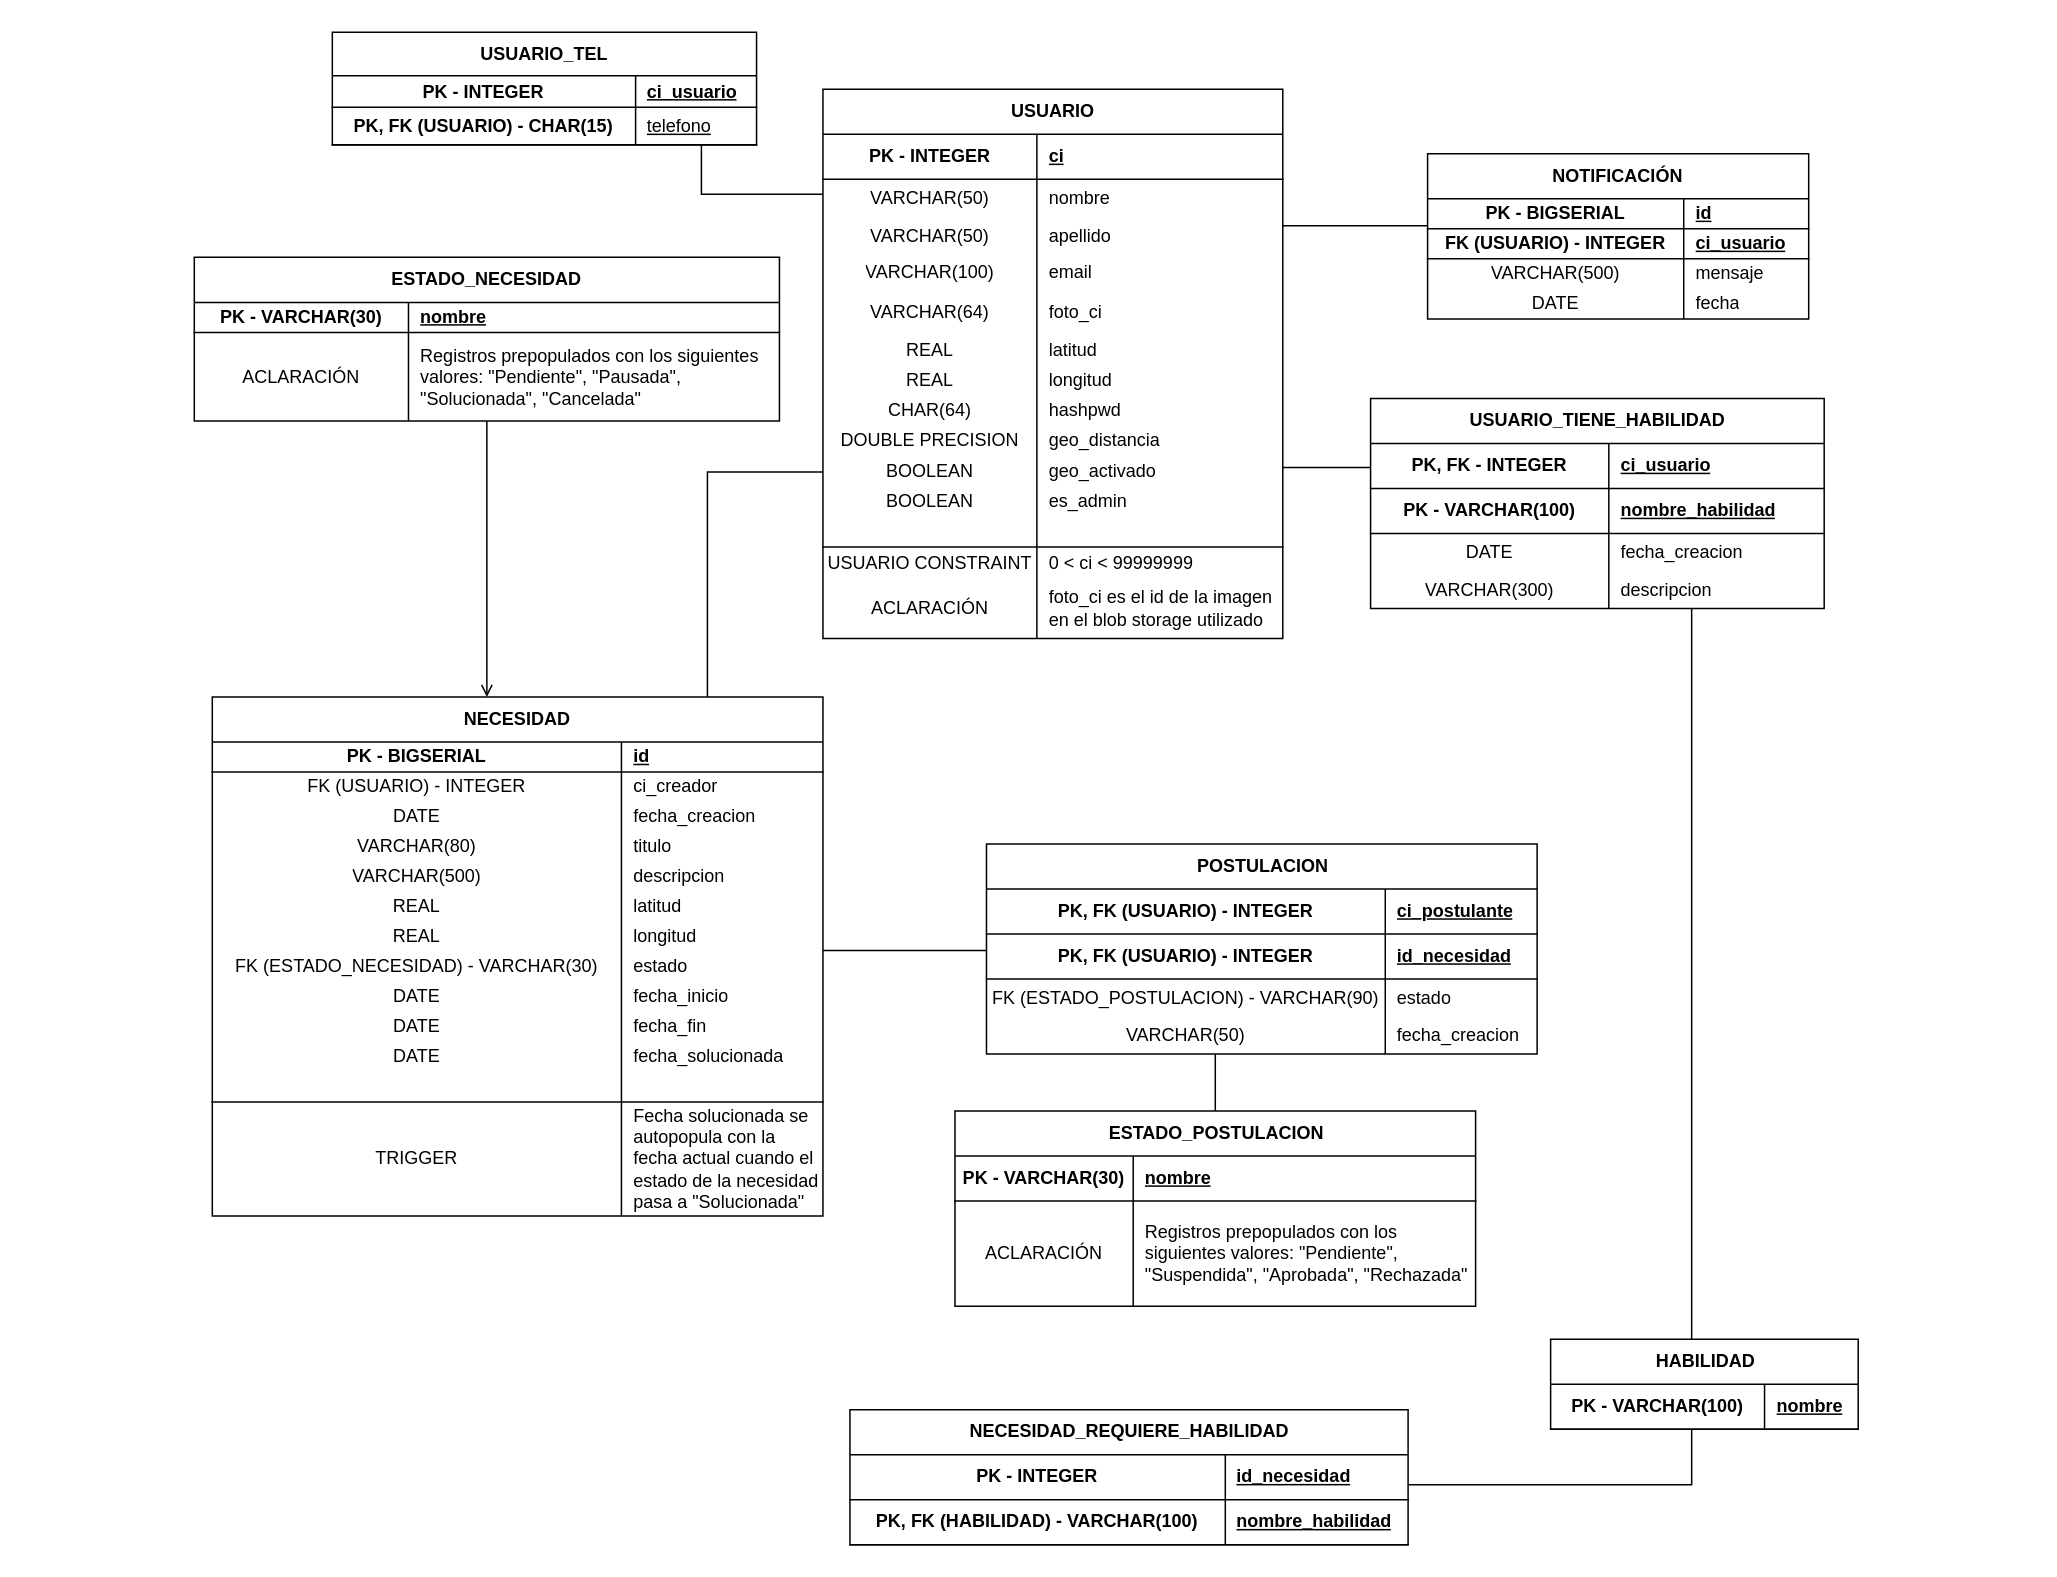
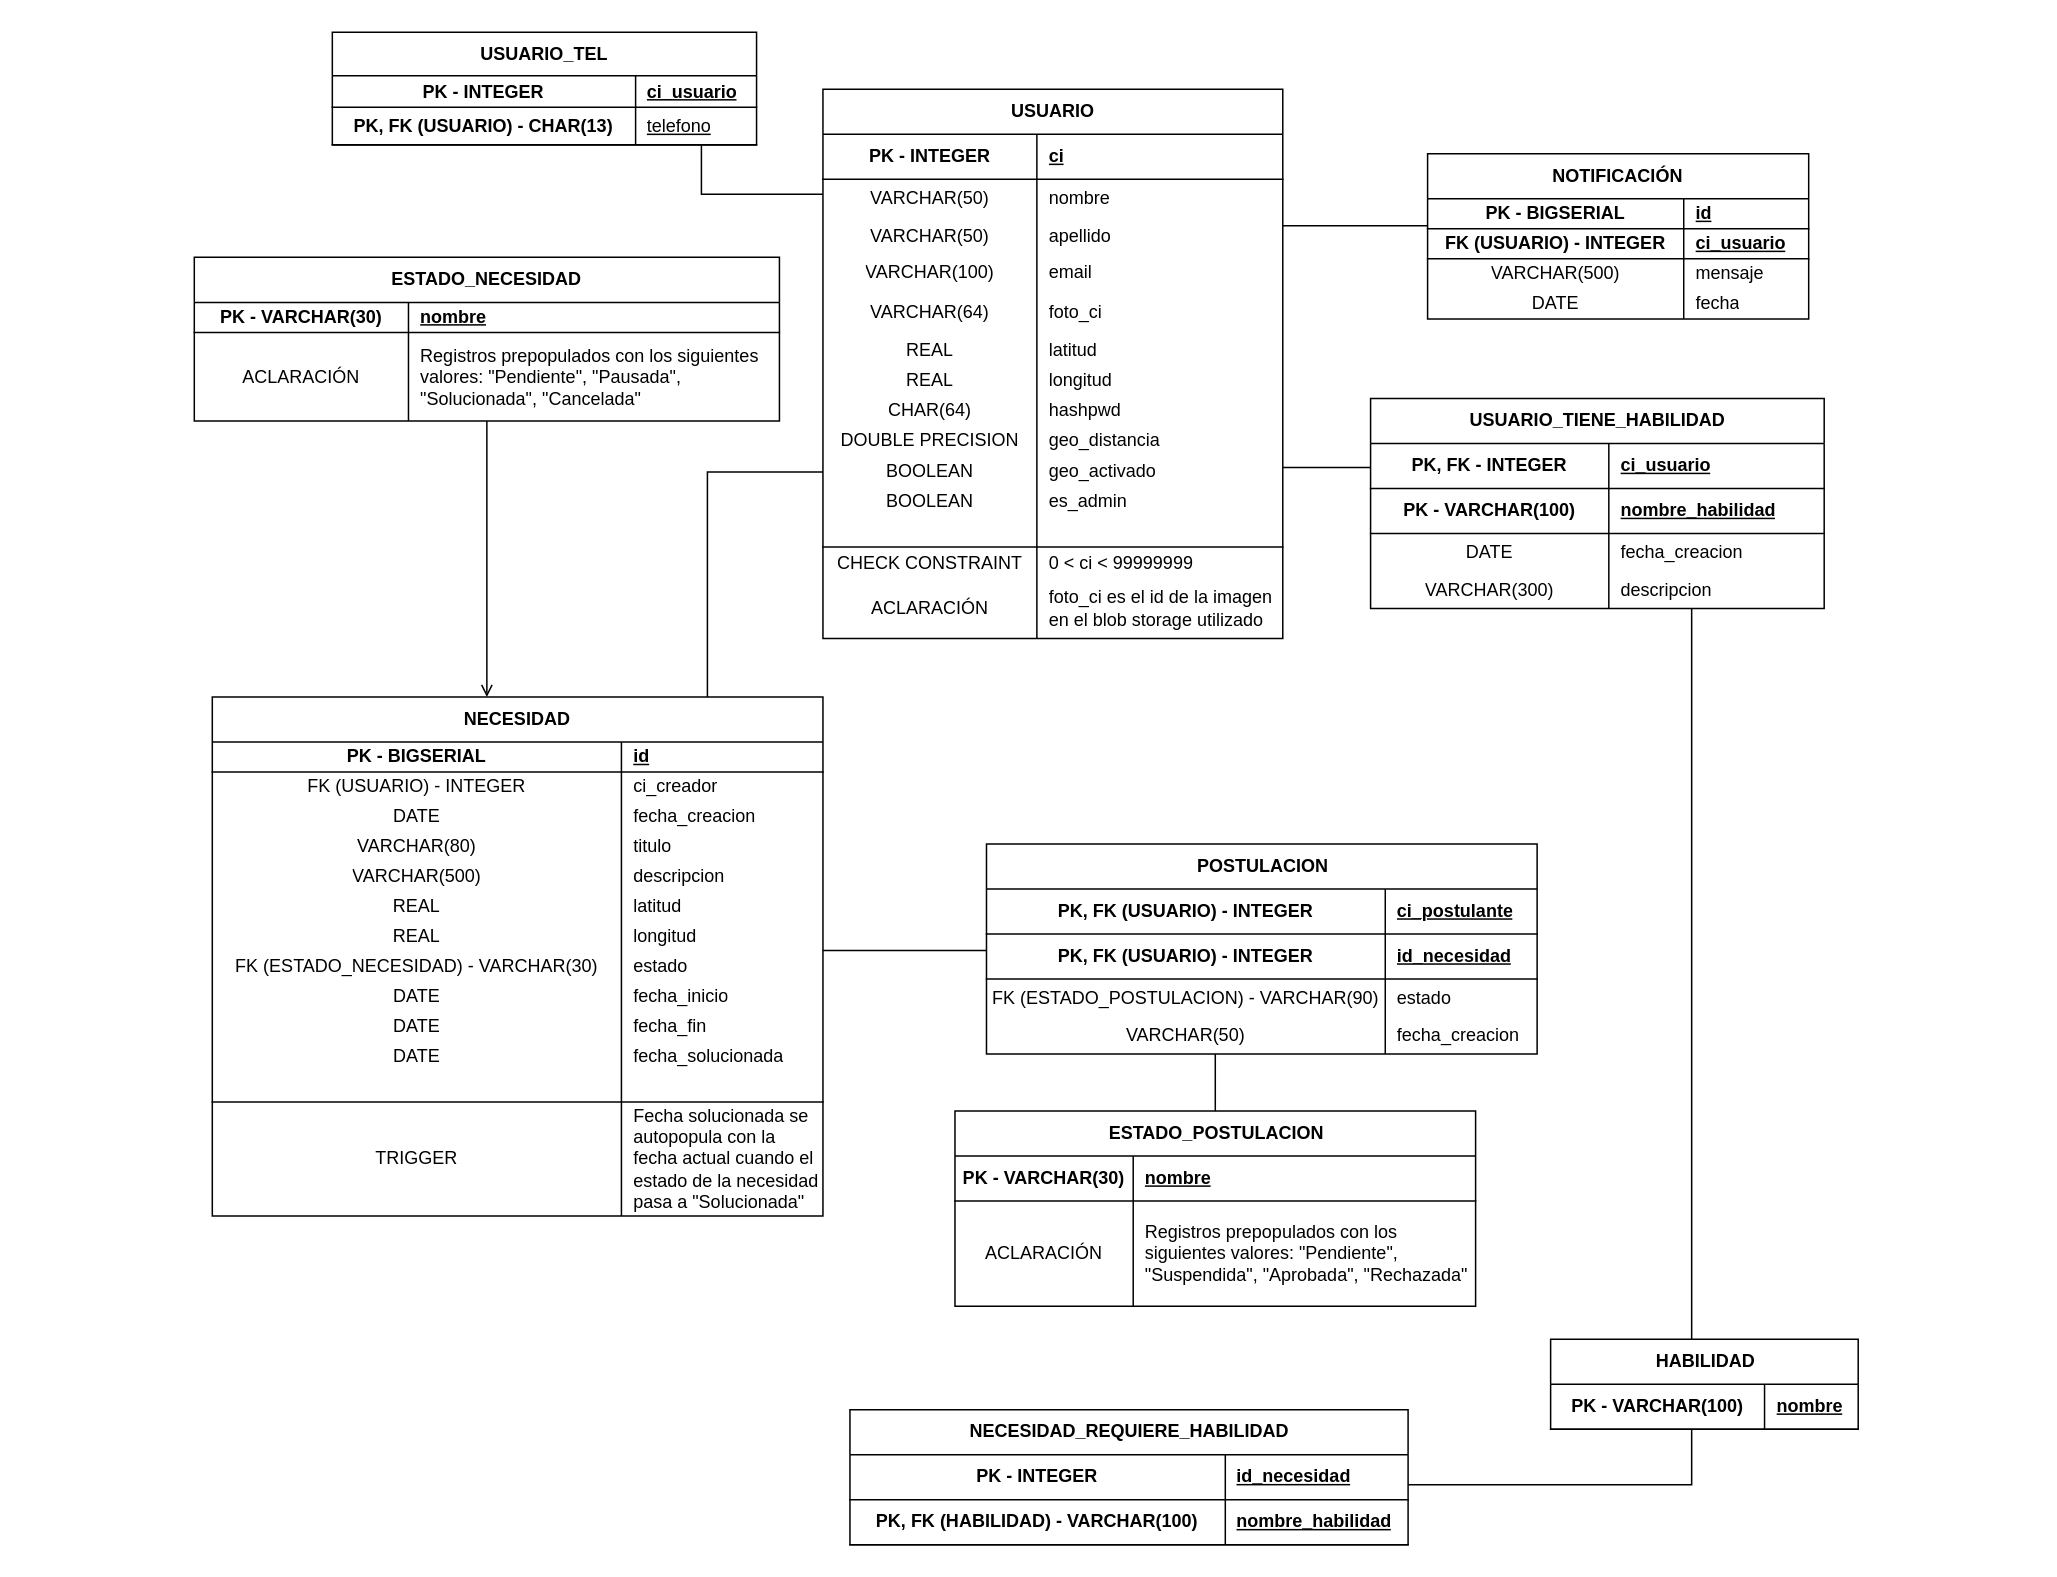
(484, 127) -> (484, 127)
(930, 563) -> (930, 563)
